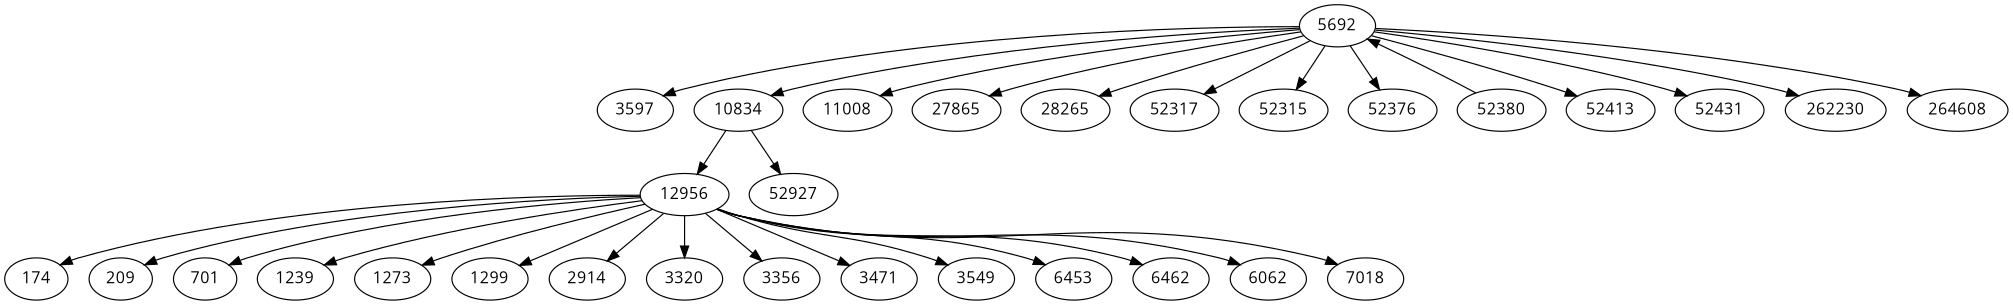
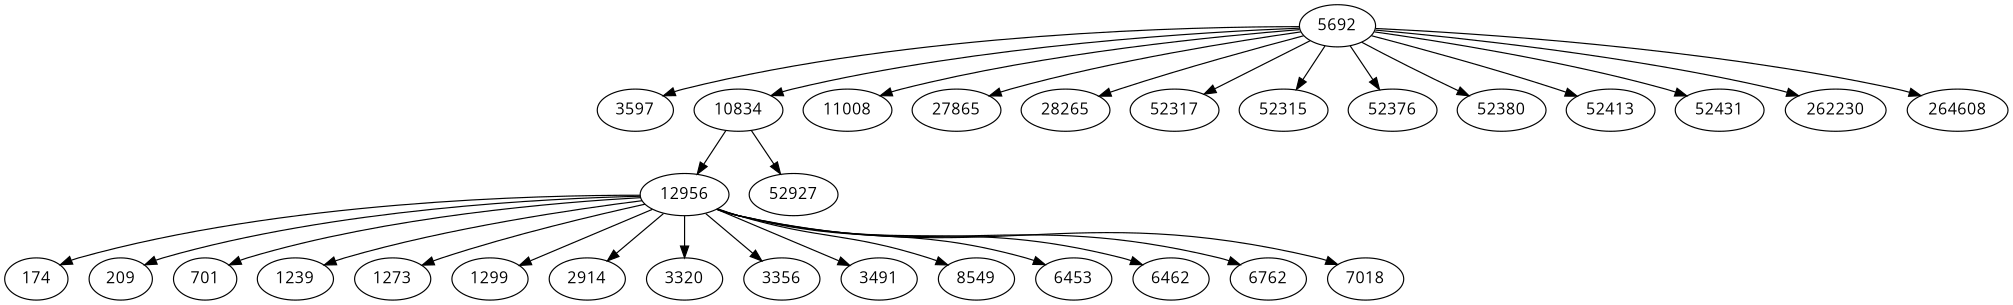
(1427, 68) -> (1410, 67)
(879, 279) -> (879, 279)
(976, 279) -> (976, 279)
(1268, 279) -> (1268, 279)
